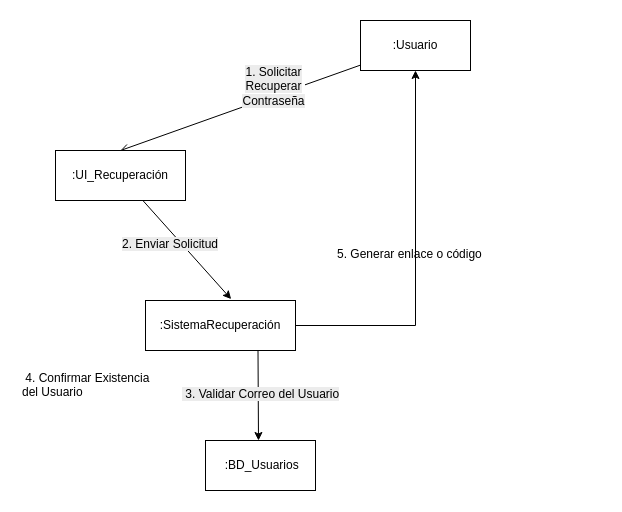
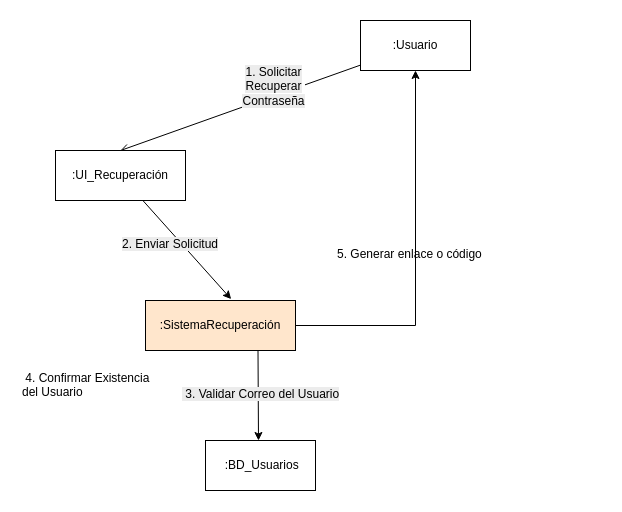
(221, 326) -> (221, 326)
